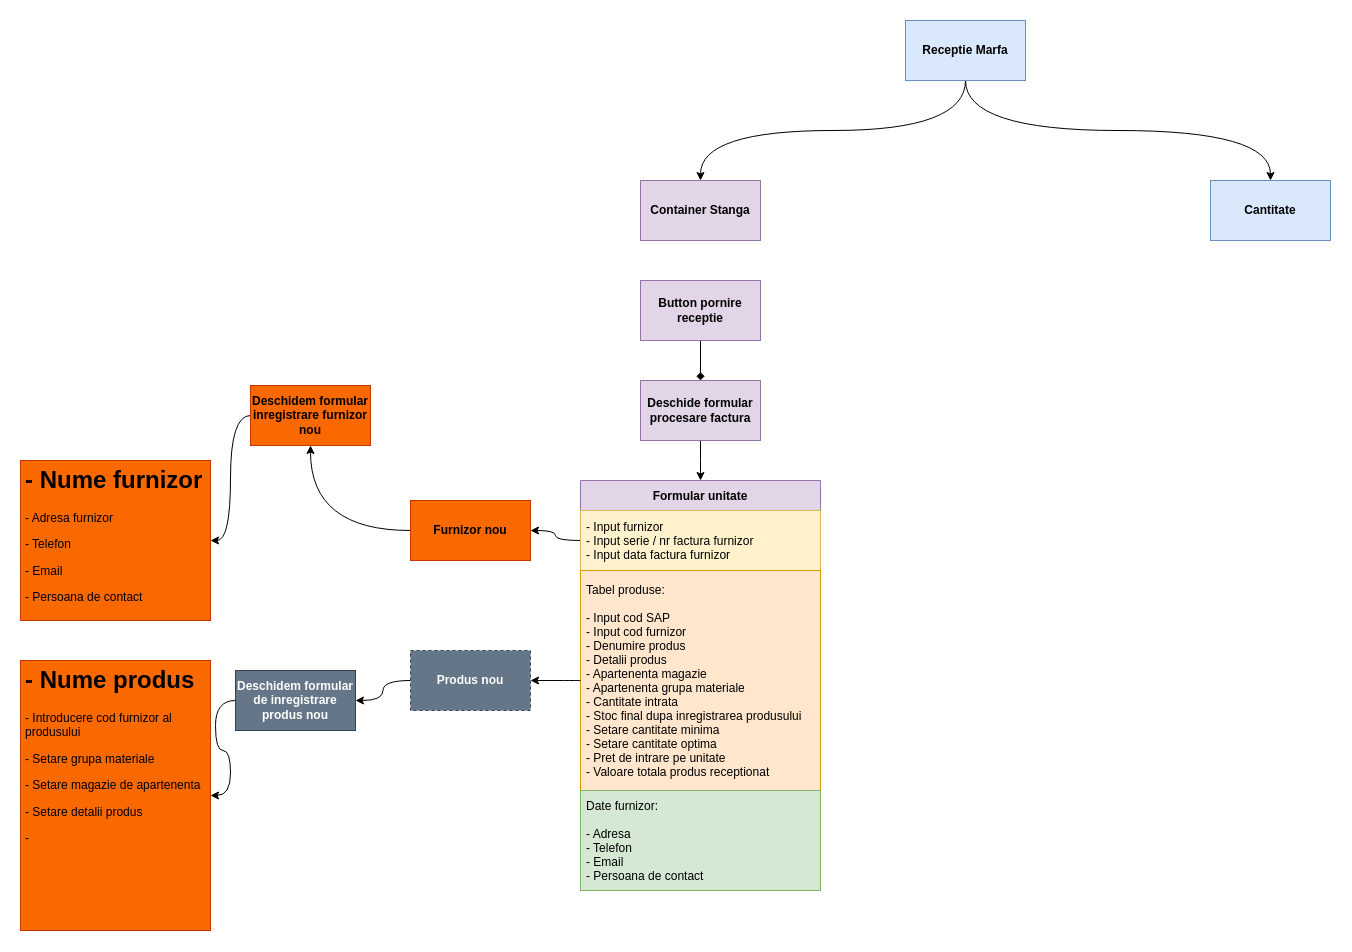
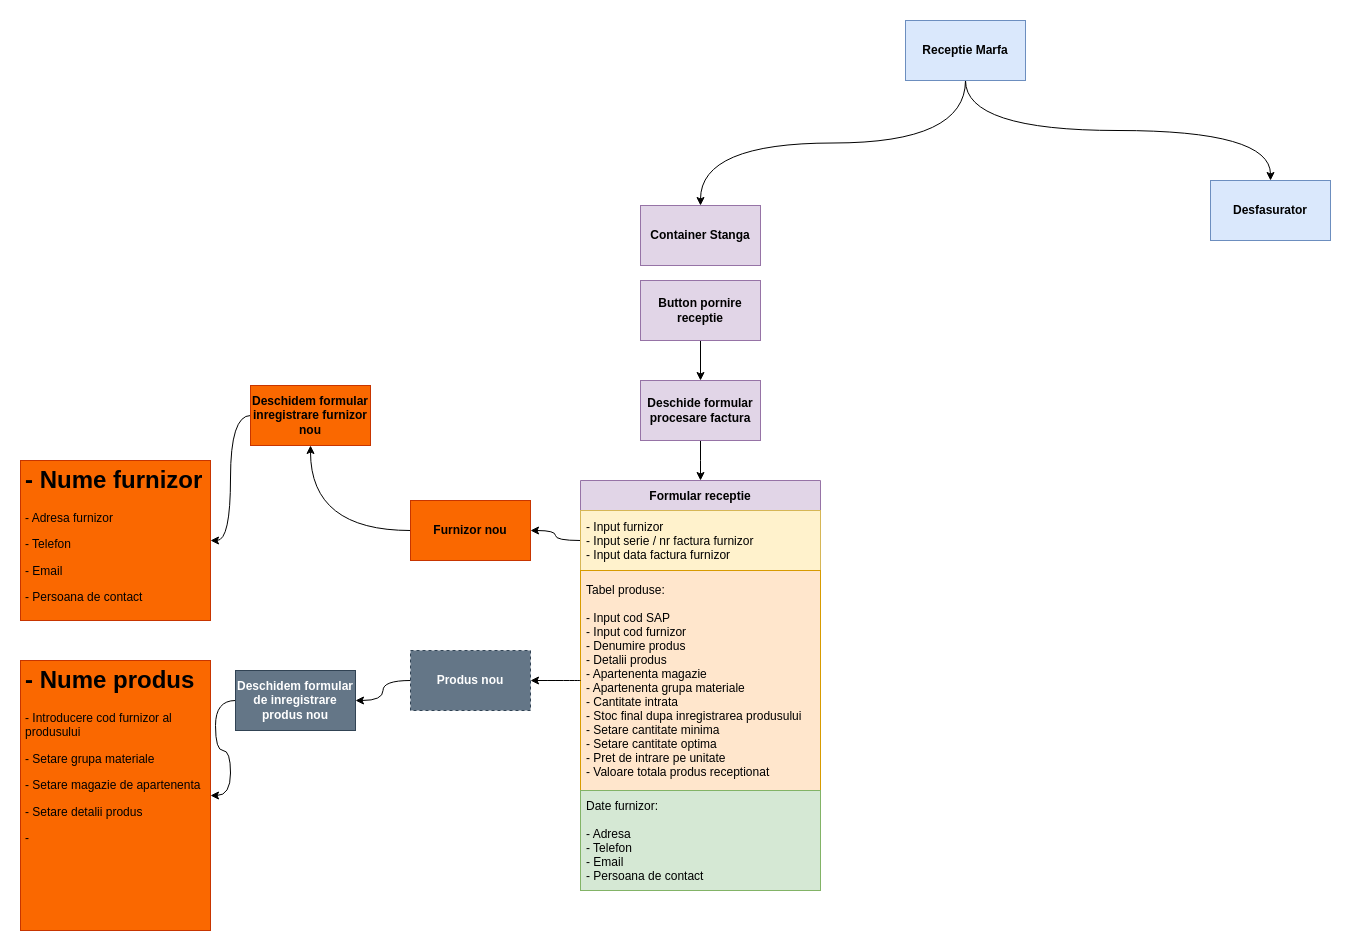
(701, 211) -> (701, 236)
(1271, 211) -> (1271, 211)
(701, 372) -> (701, 372)
(700, 496) -> (700, 496)
